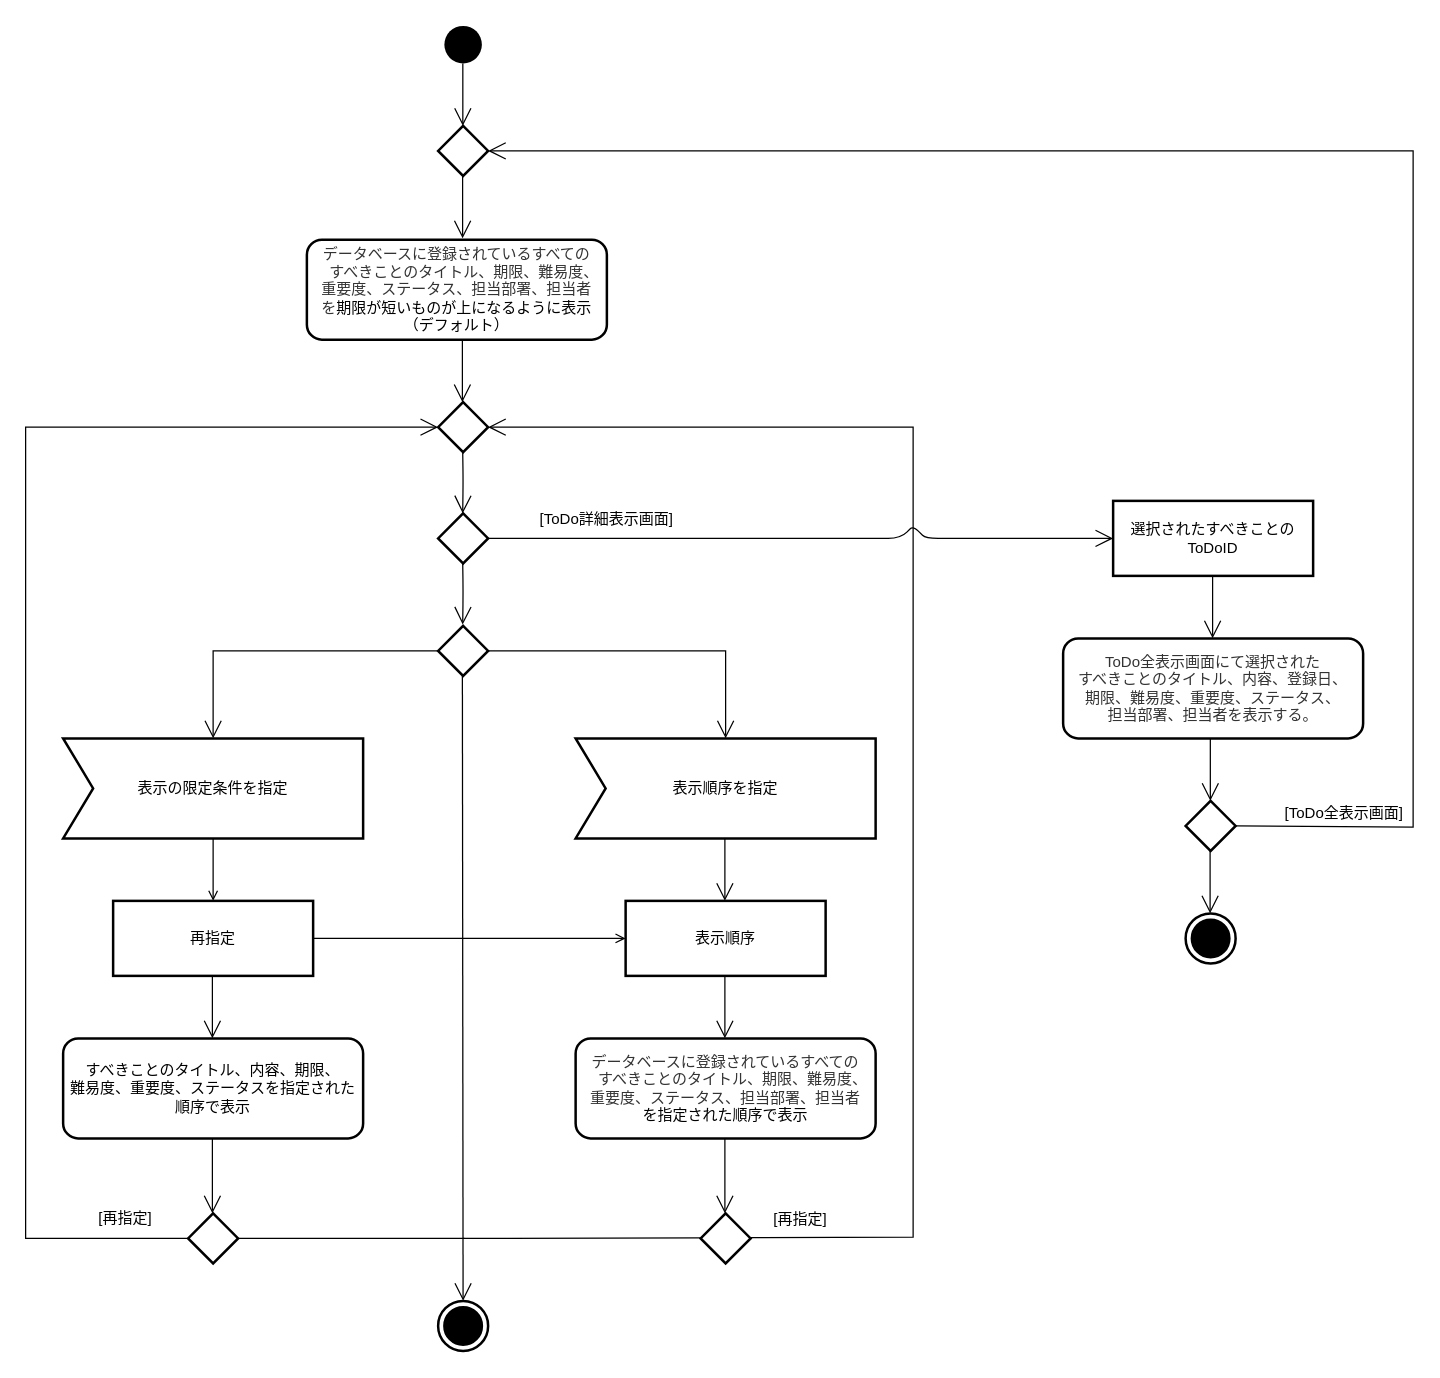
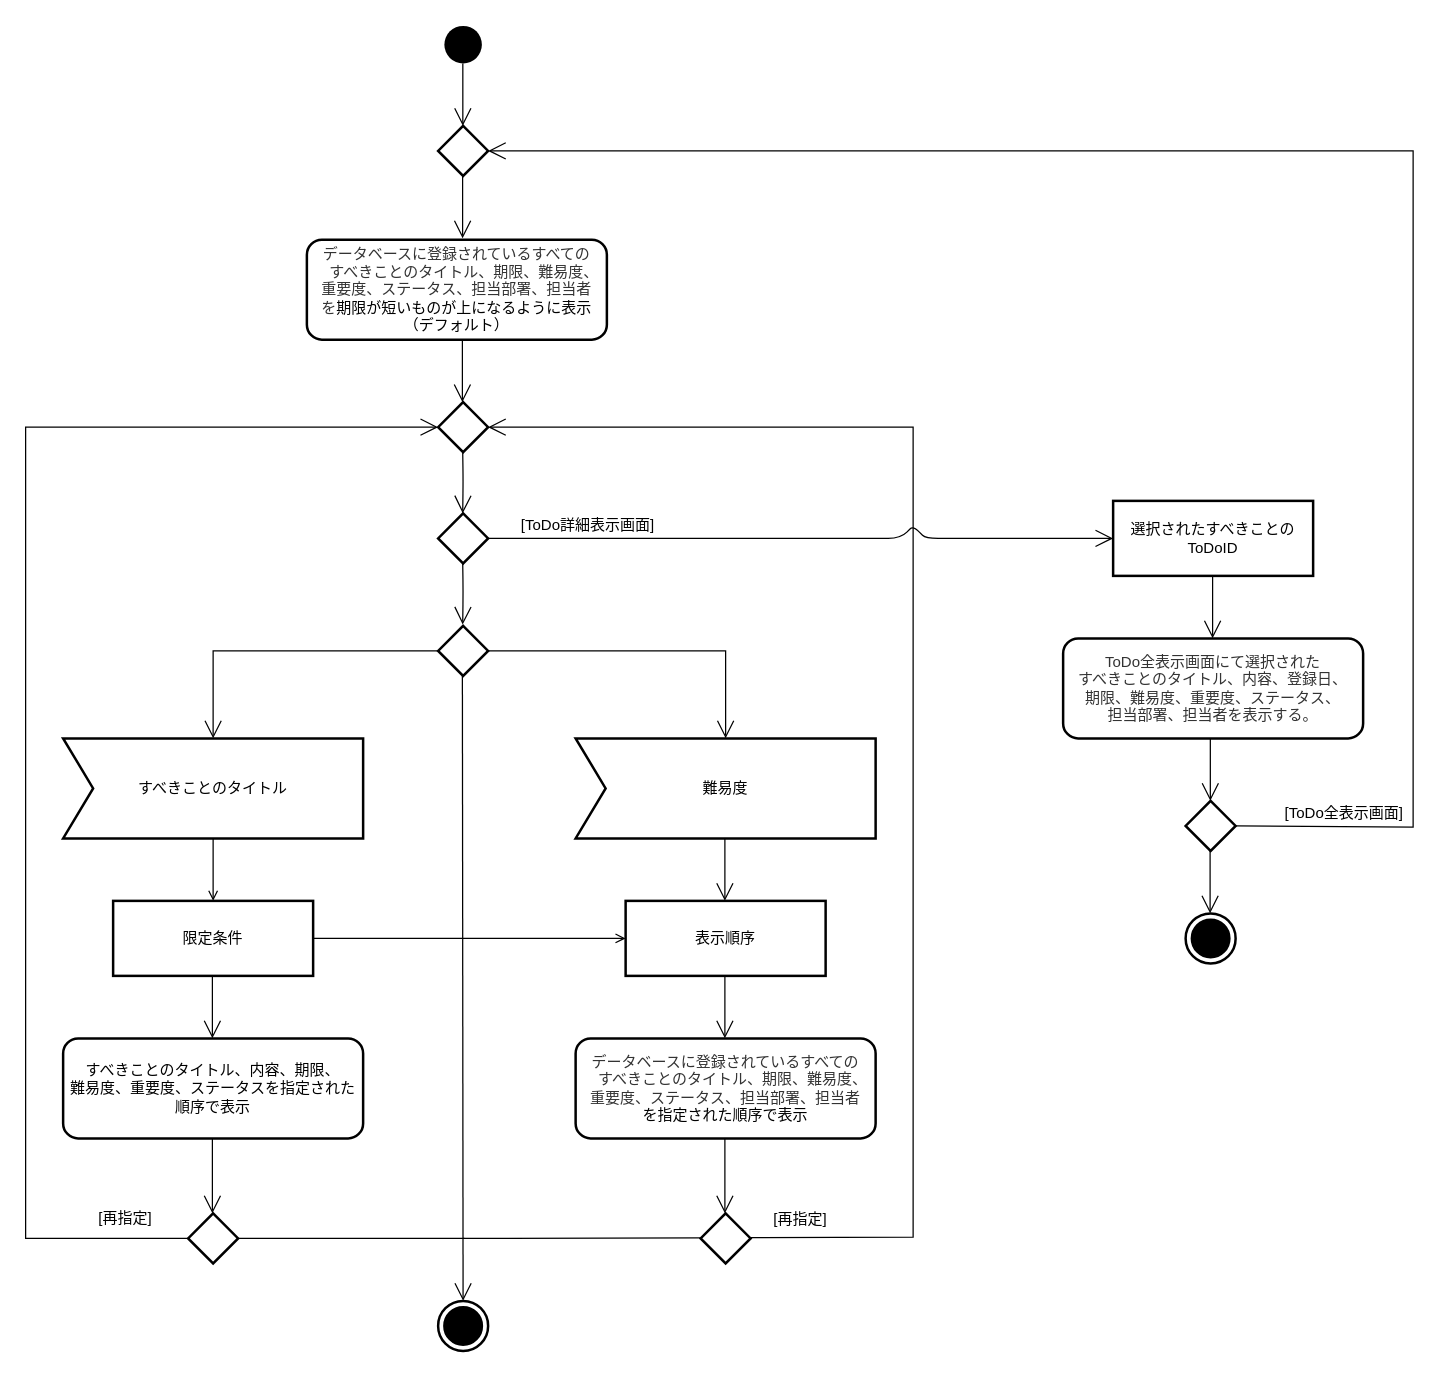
(607, 519) -> (588, 526)
(213, 788) -> (213, 788)
(726, 788) -> (726, 788)
(213, 938) -> (213, 938)
